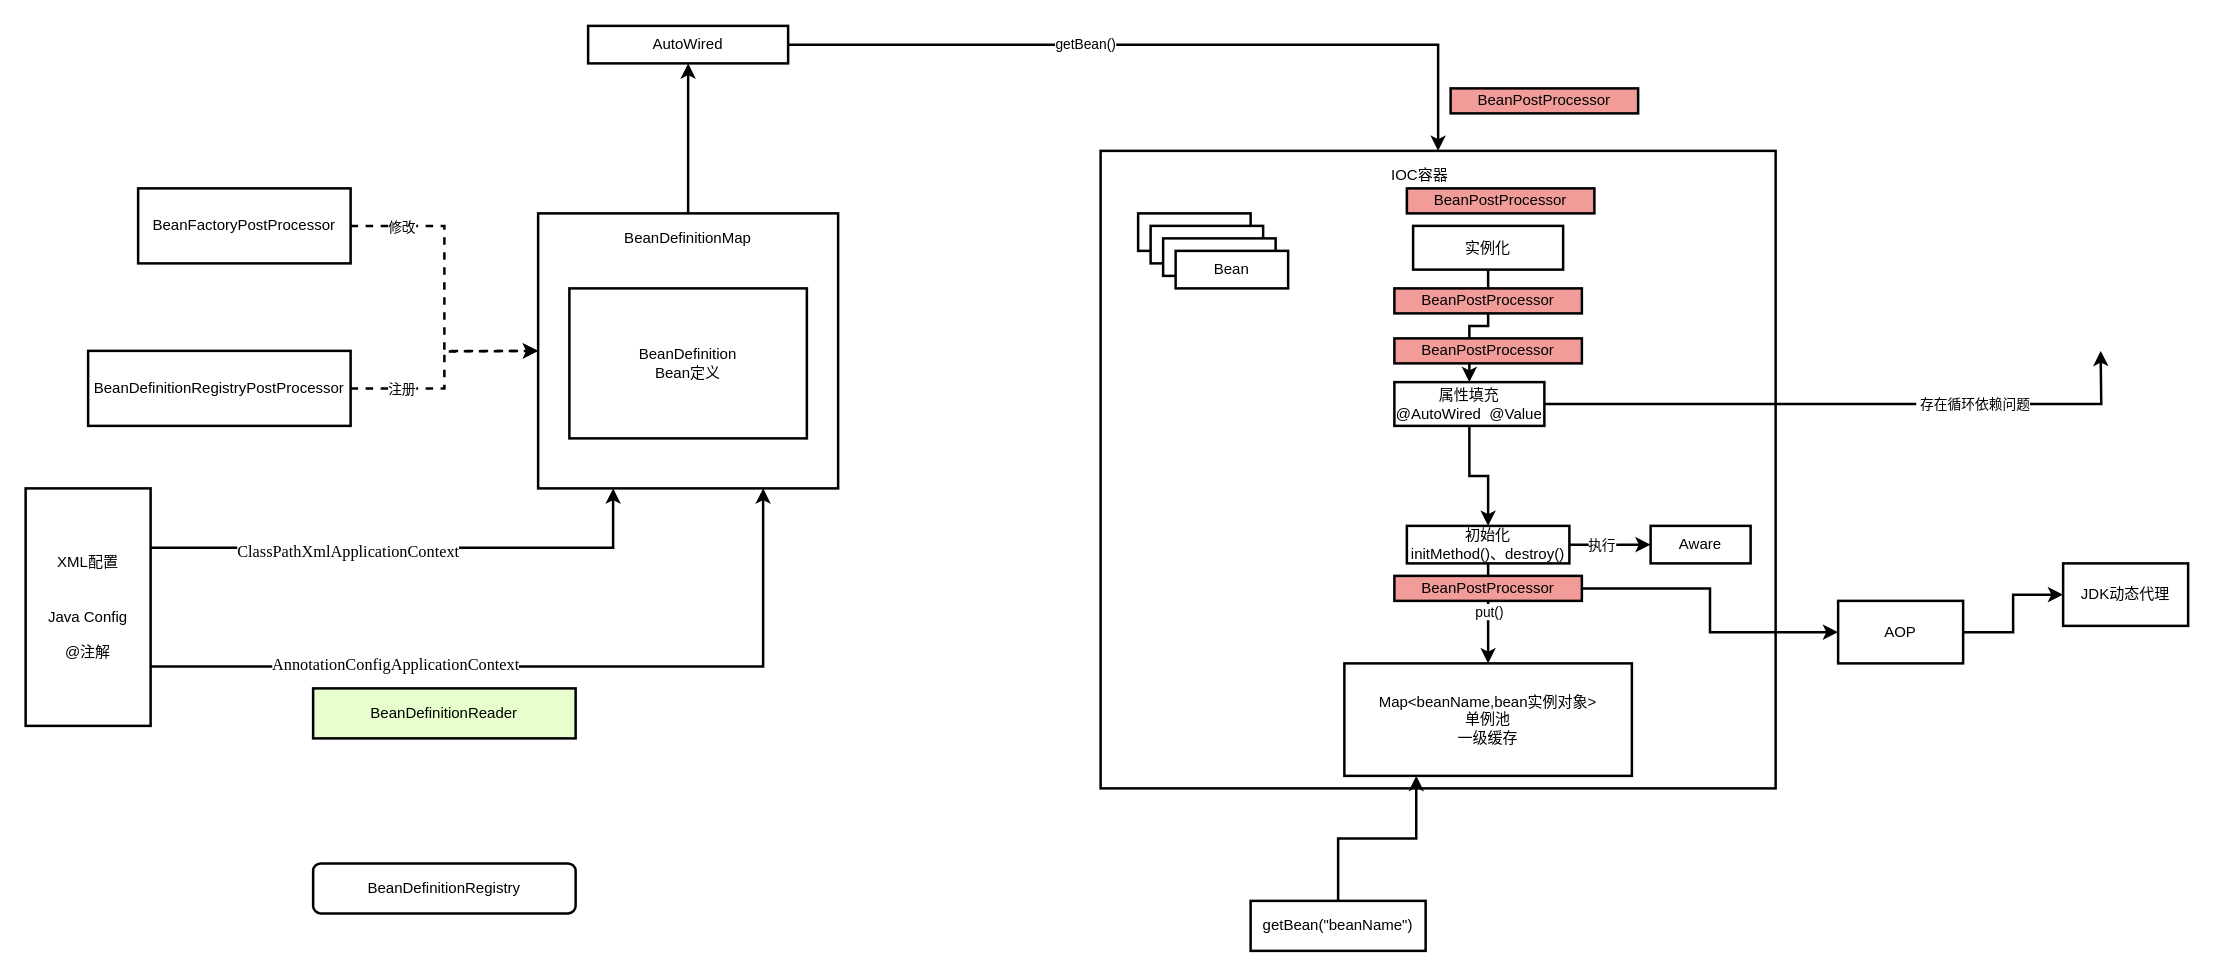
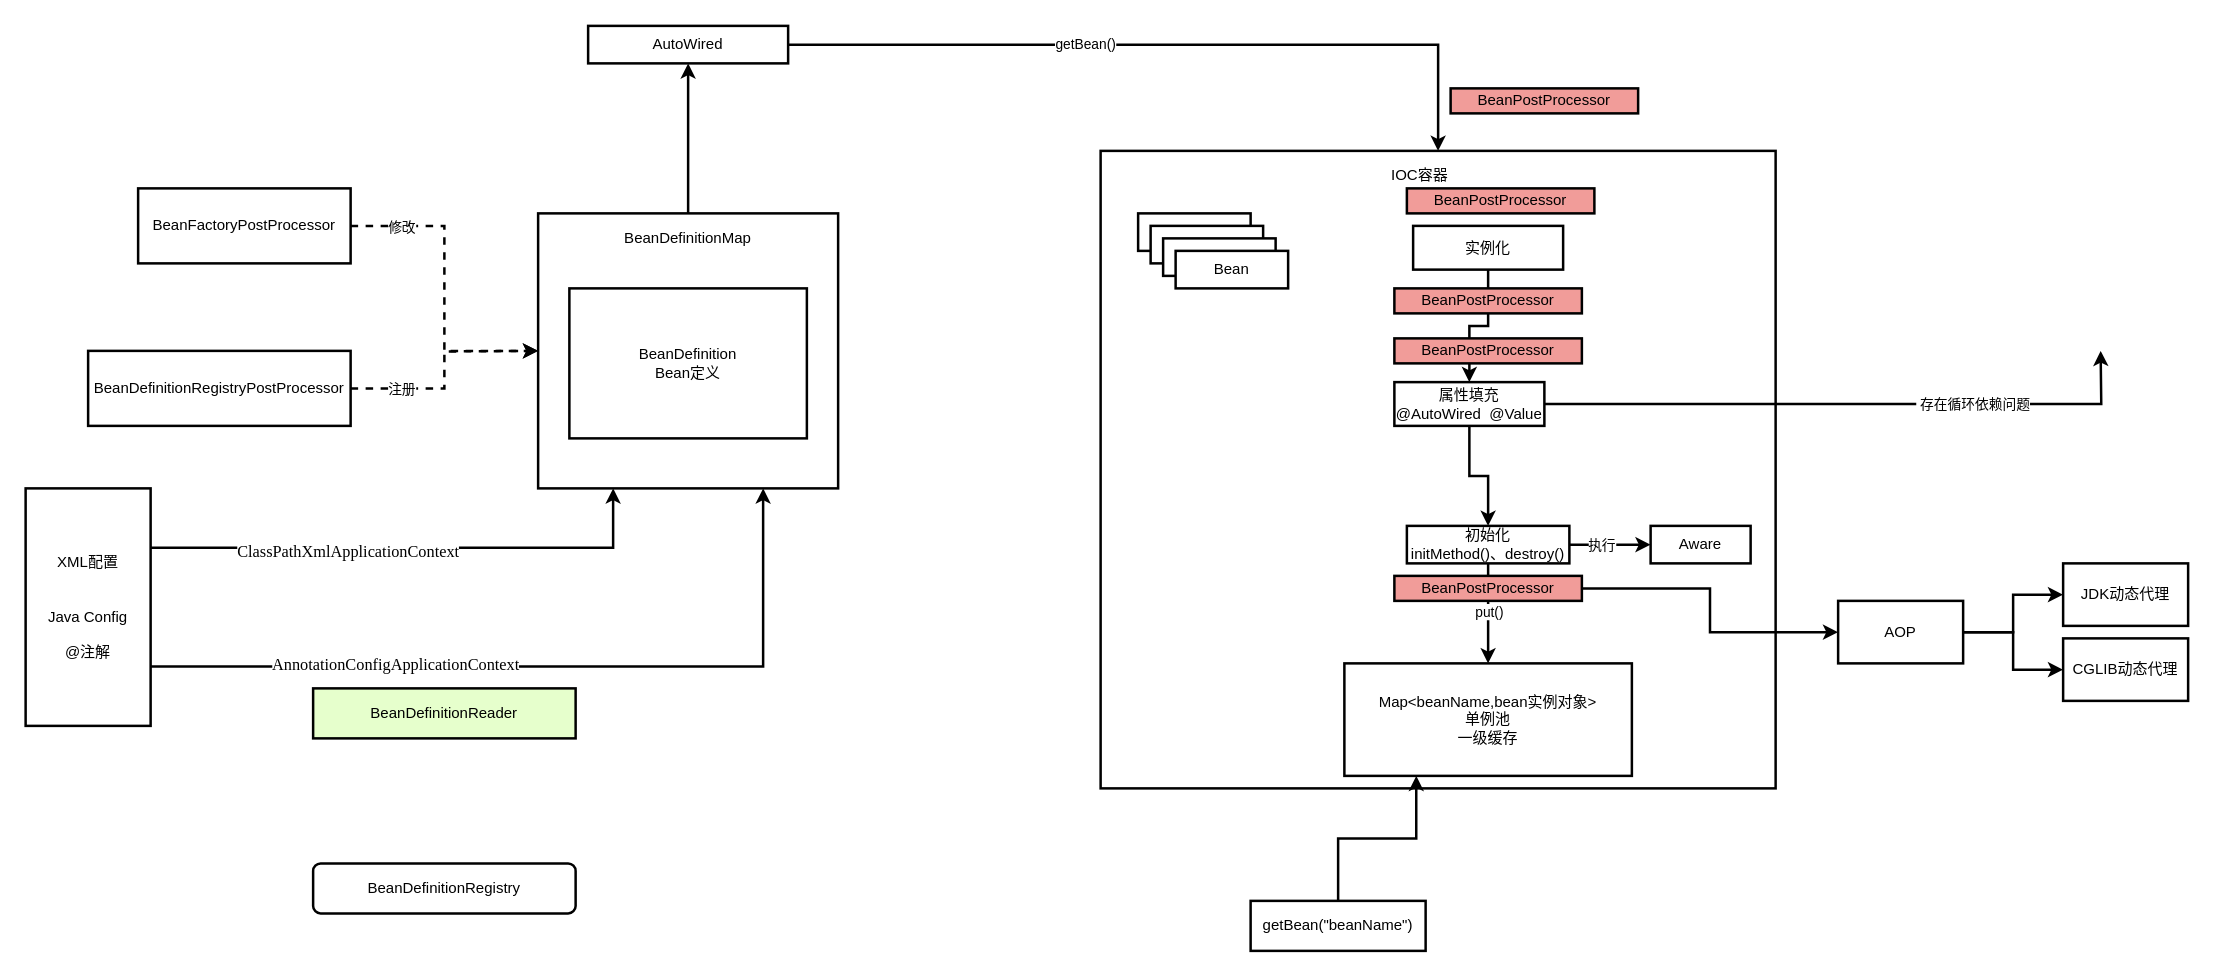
none -> (2015, 669)
none -> (2126, 669)
